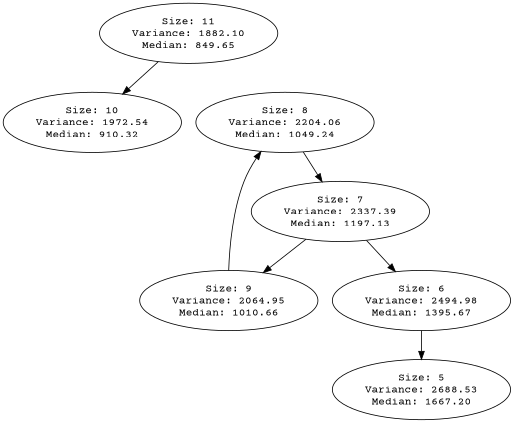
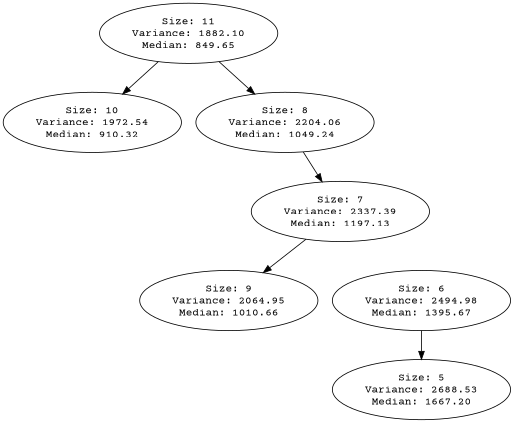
(235, 212) -> (234, 75)
(378, 253) -> none
